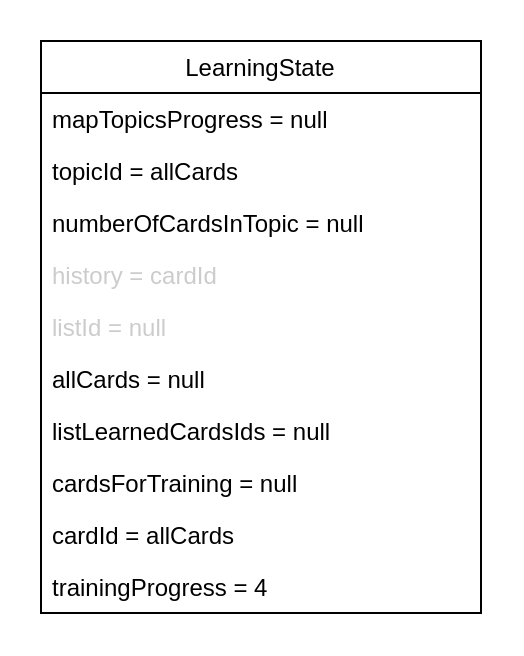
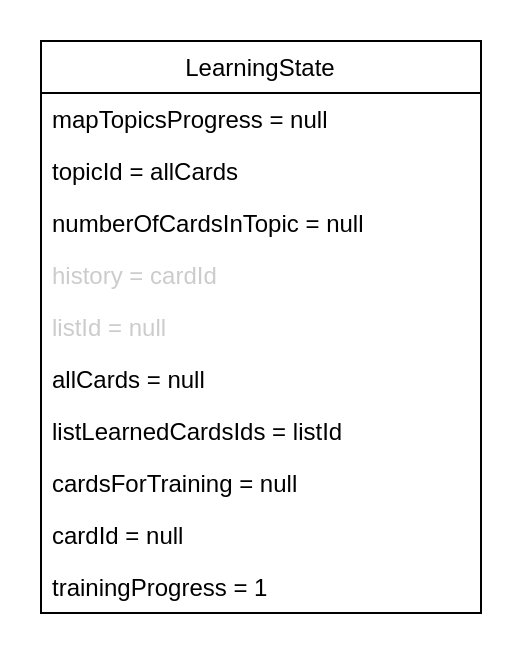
(211, 432) -> (225, 432)
(157, 536) -> (130, 536)
(177, 588) -> (177, 588)
